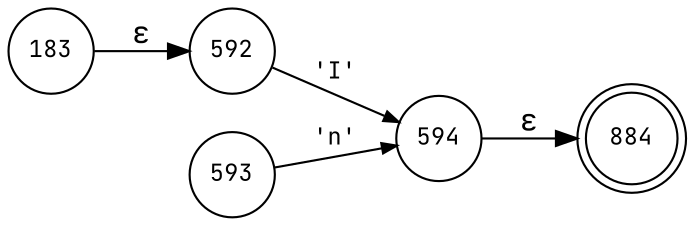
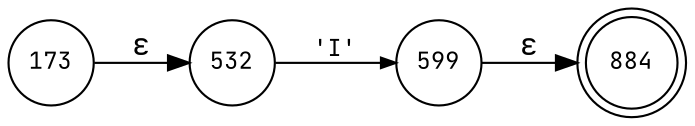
(51, 51) -> (51, 63)
(232, 51) -> (232, 63)
(439, 138) -> (439, 63)
(232, 175) -> none
